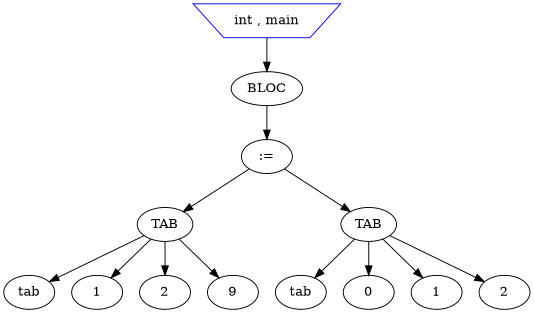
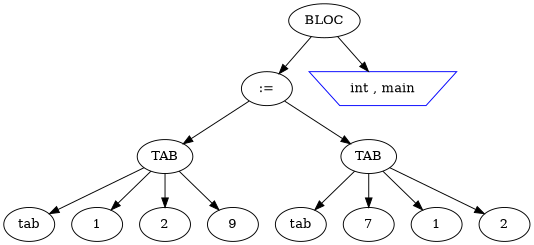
(267, 50) -> (350, 50)
(369, 292) -> (369, 224)
